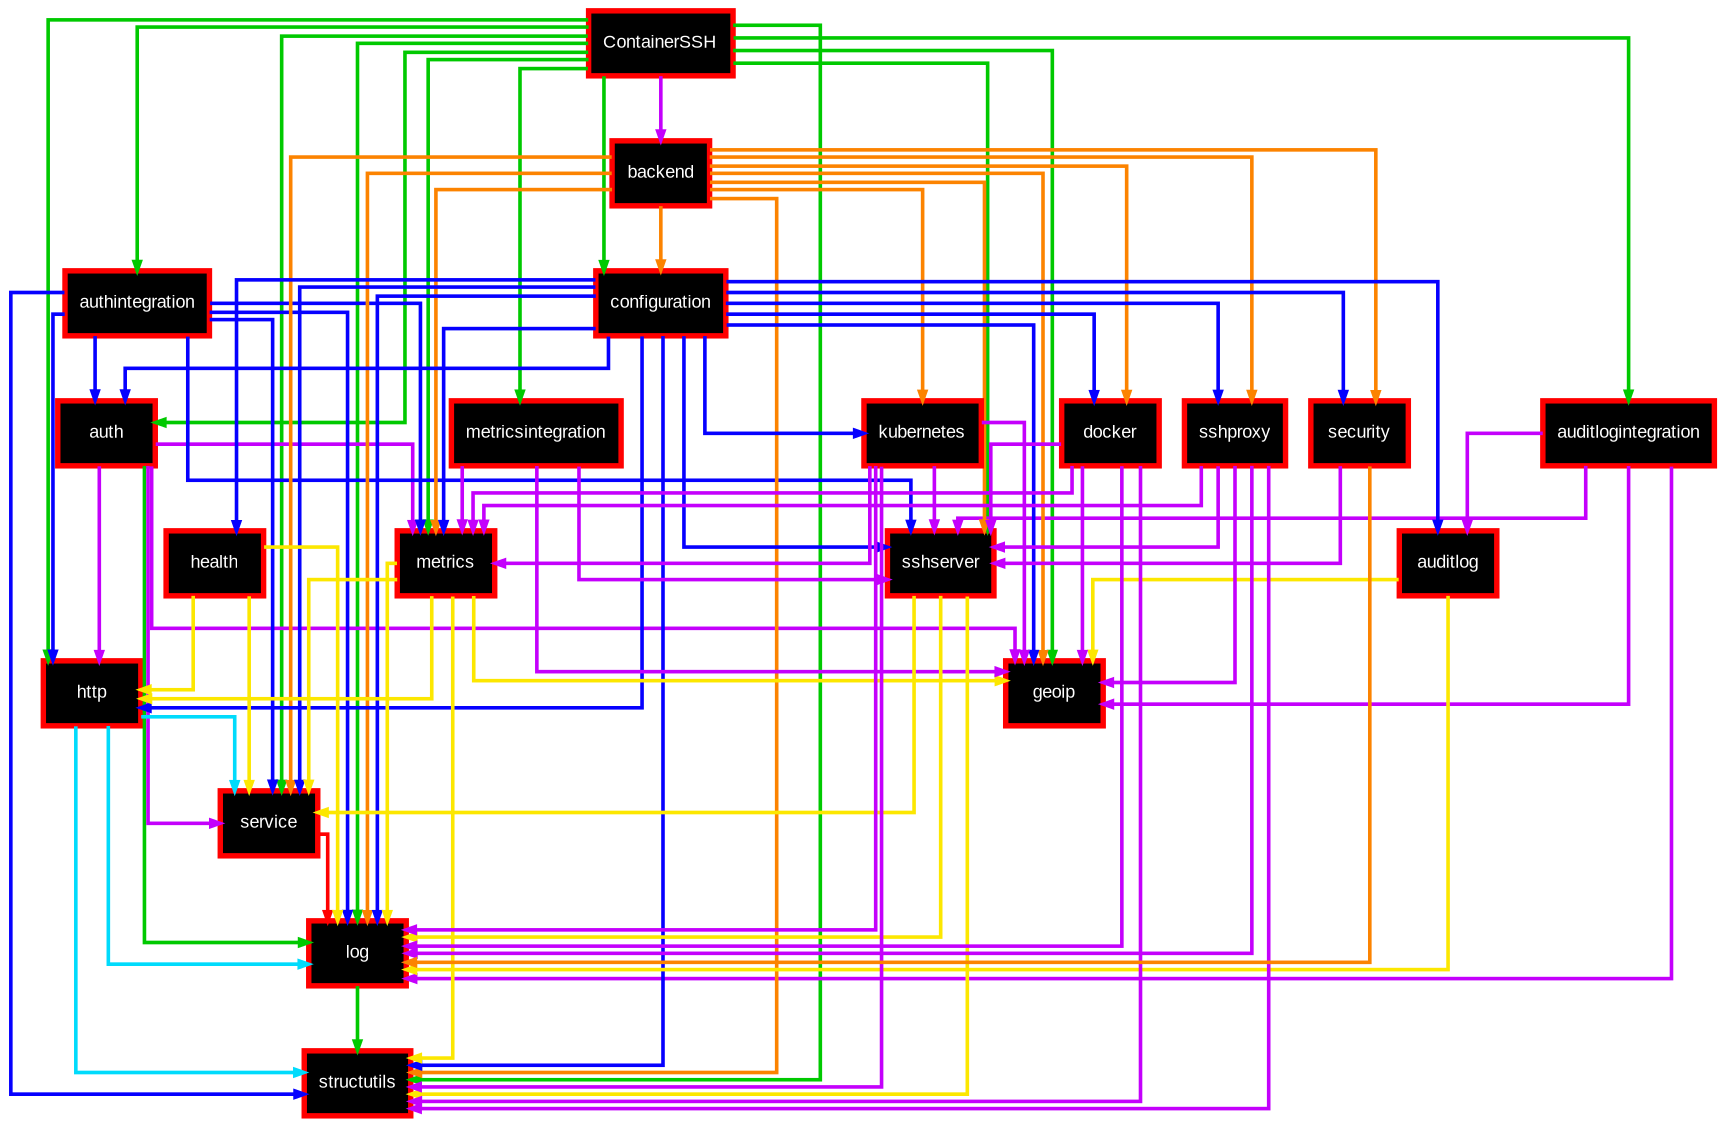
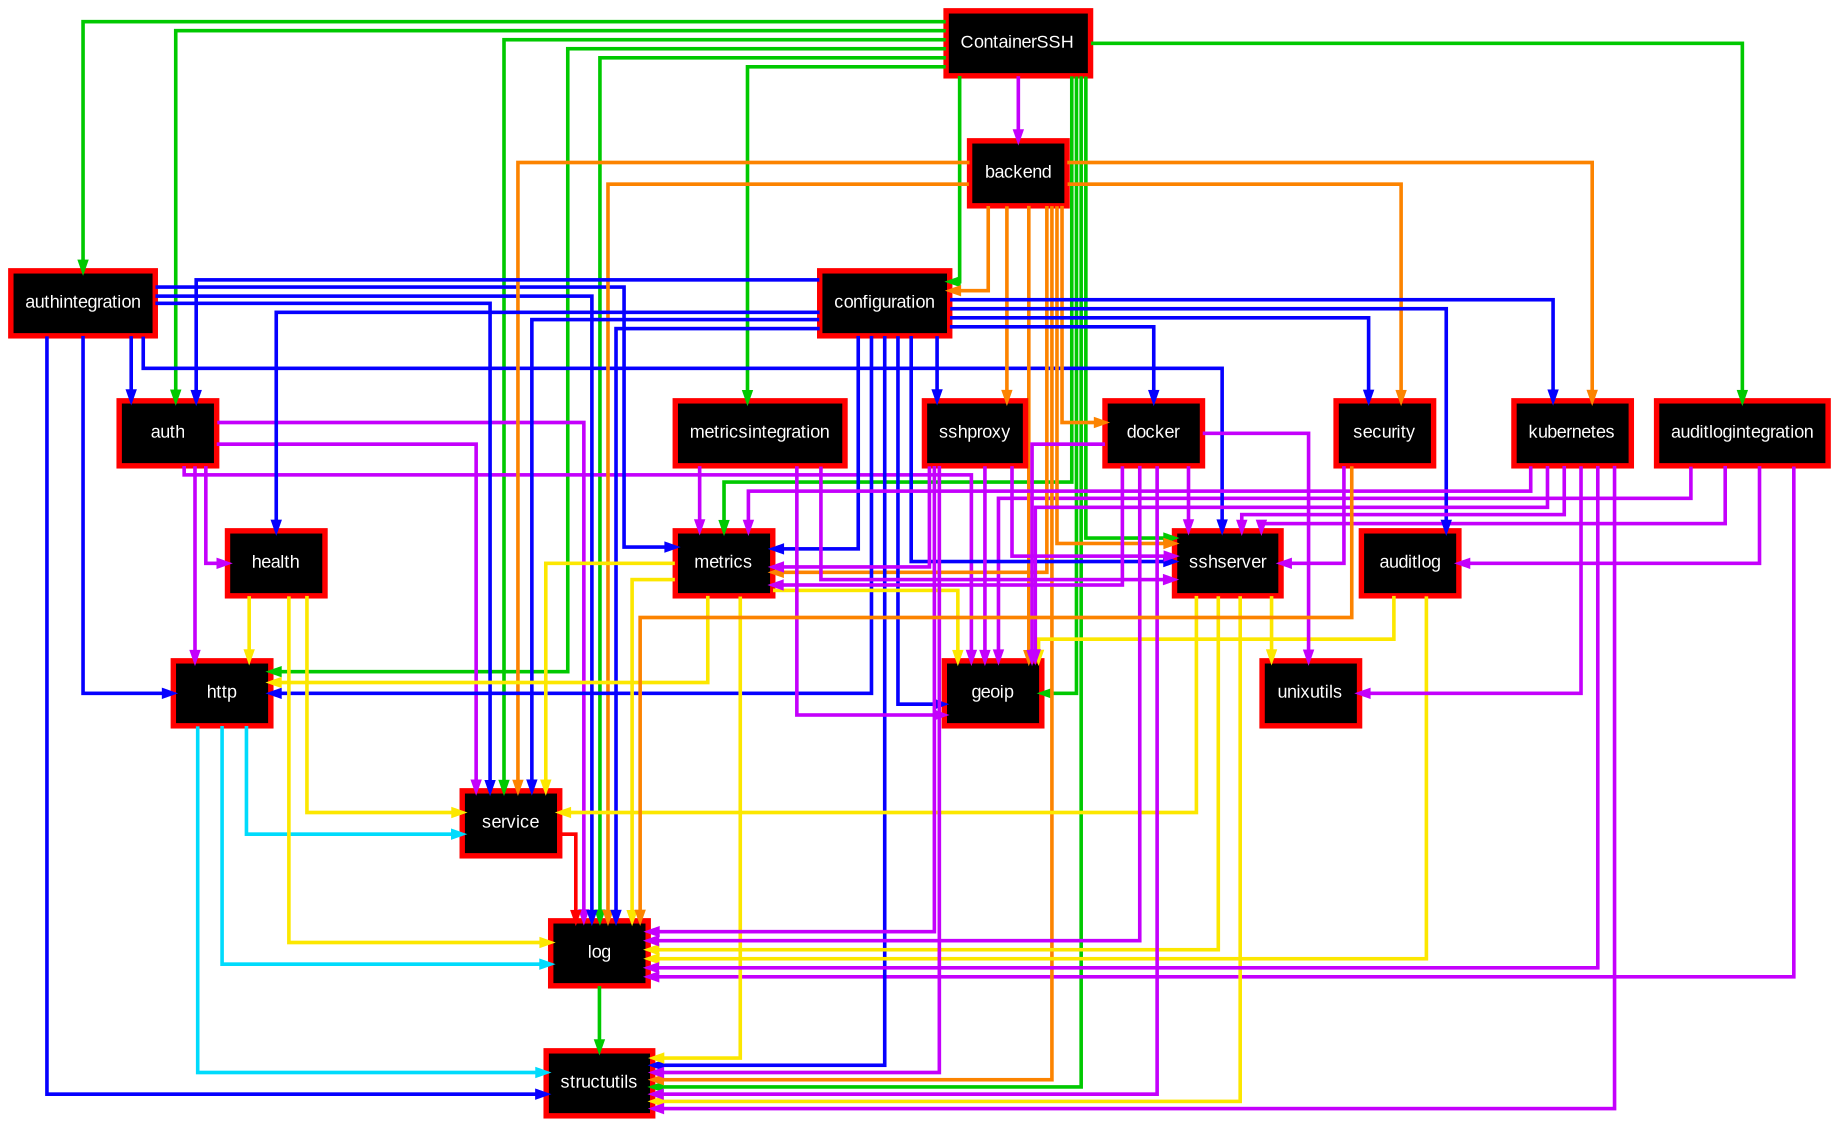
(323, 444) -> (206, 521)
none -> (1311, 693)
(144, 845) -> (581, 422)
